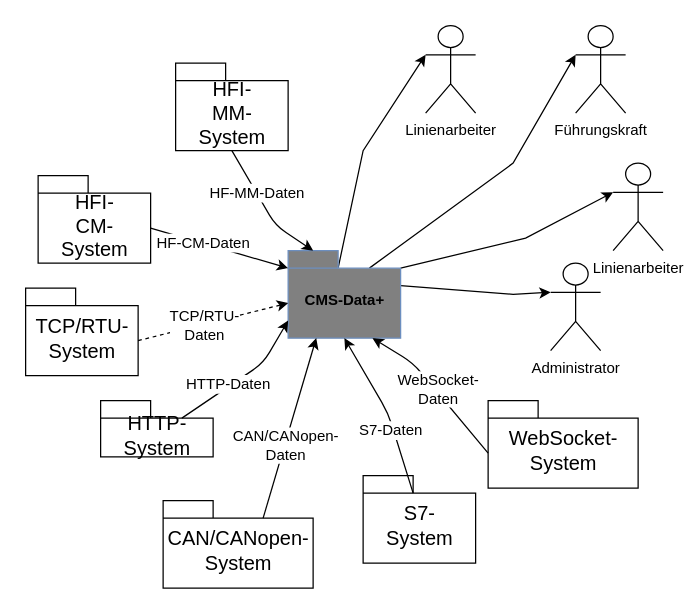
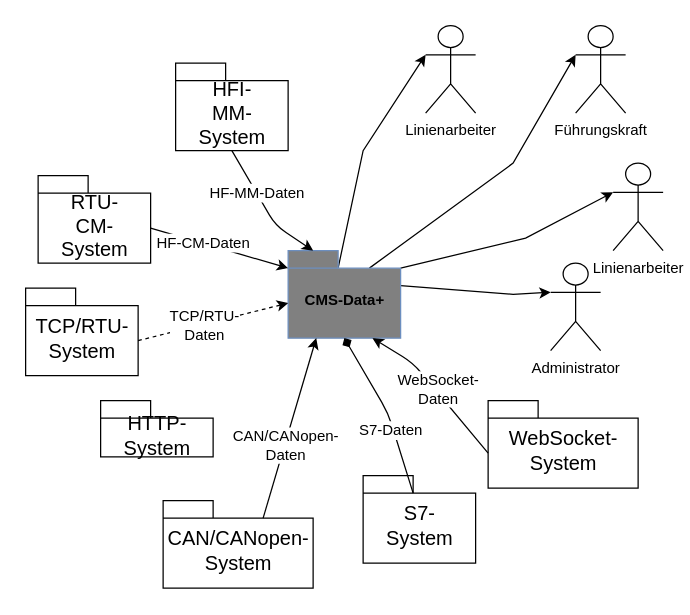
(95, 226) -> (95, 226)
(349, 346) -> (349, 346)
(261, 363) -> none
